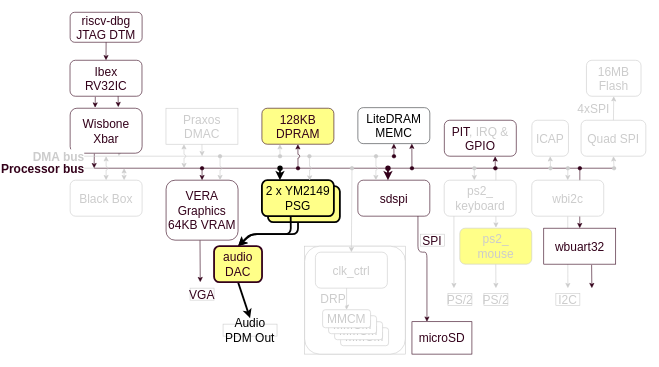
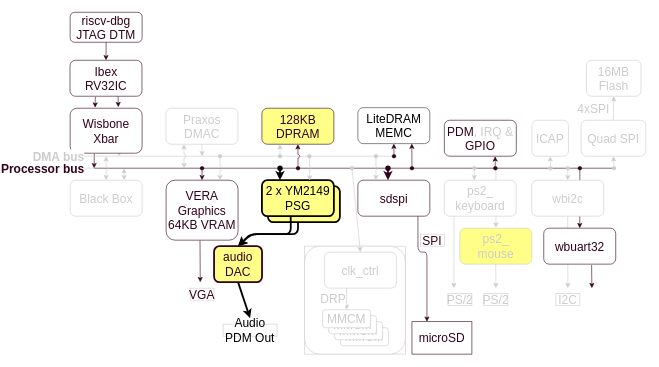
(202, 126) -> (202, 126)
(480, 138) -> (480, 138)
(580, 246) -> (580, 246)
(351, 270) -> (360, 270)
